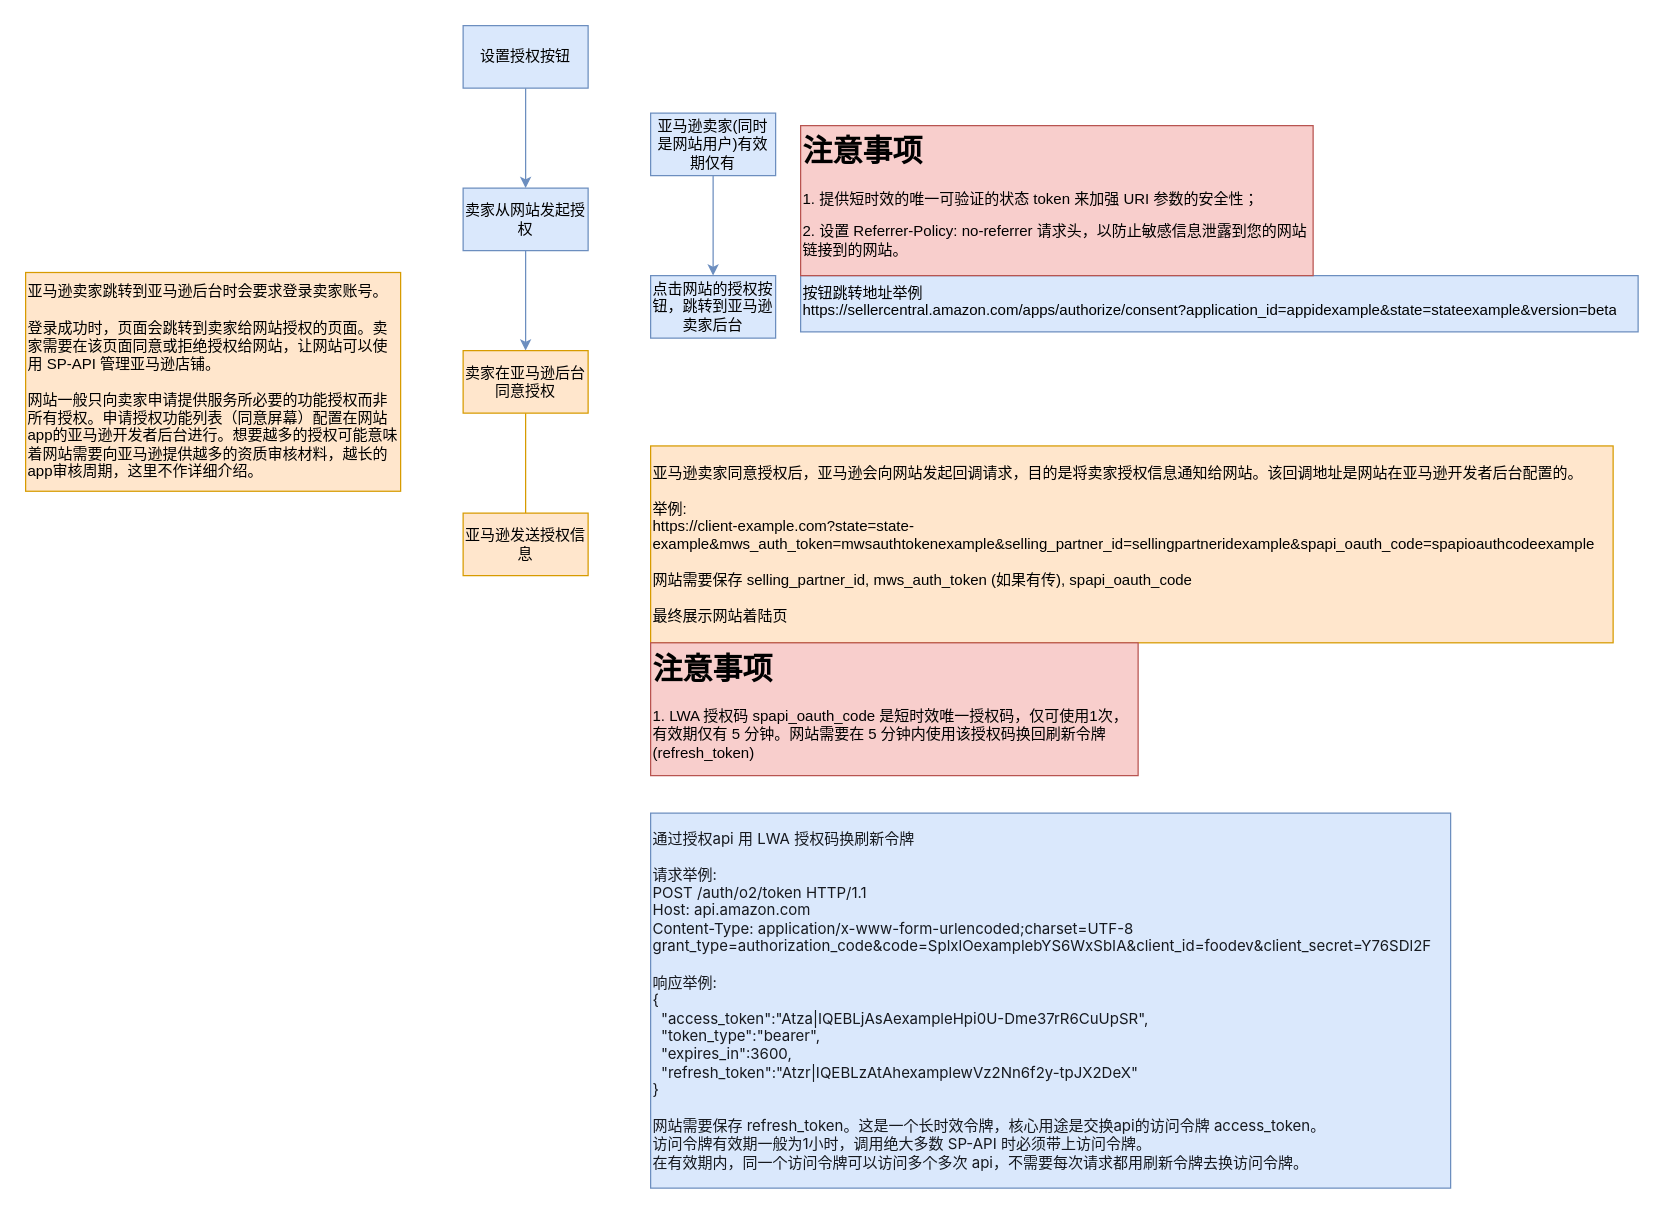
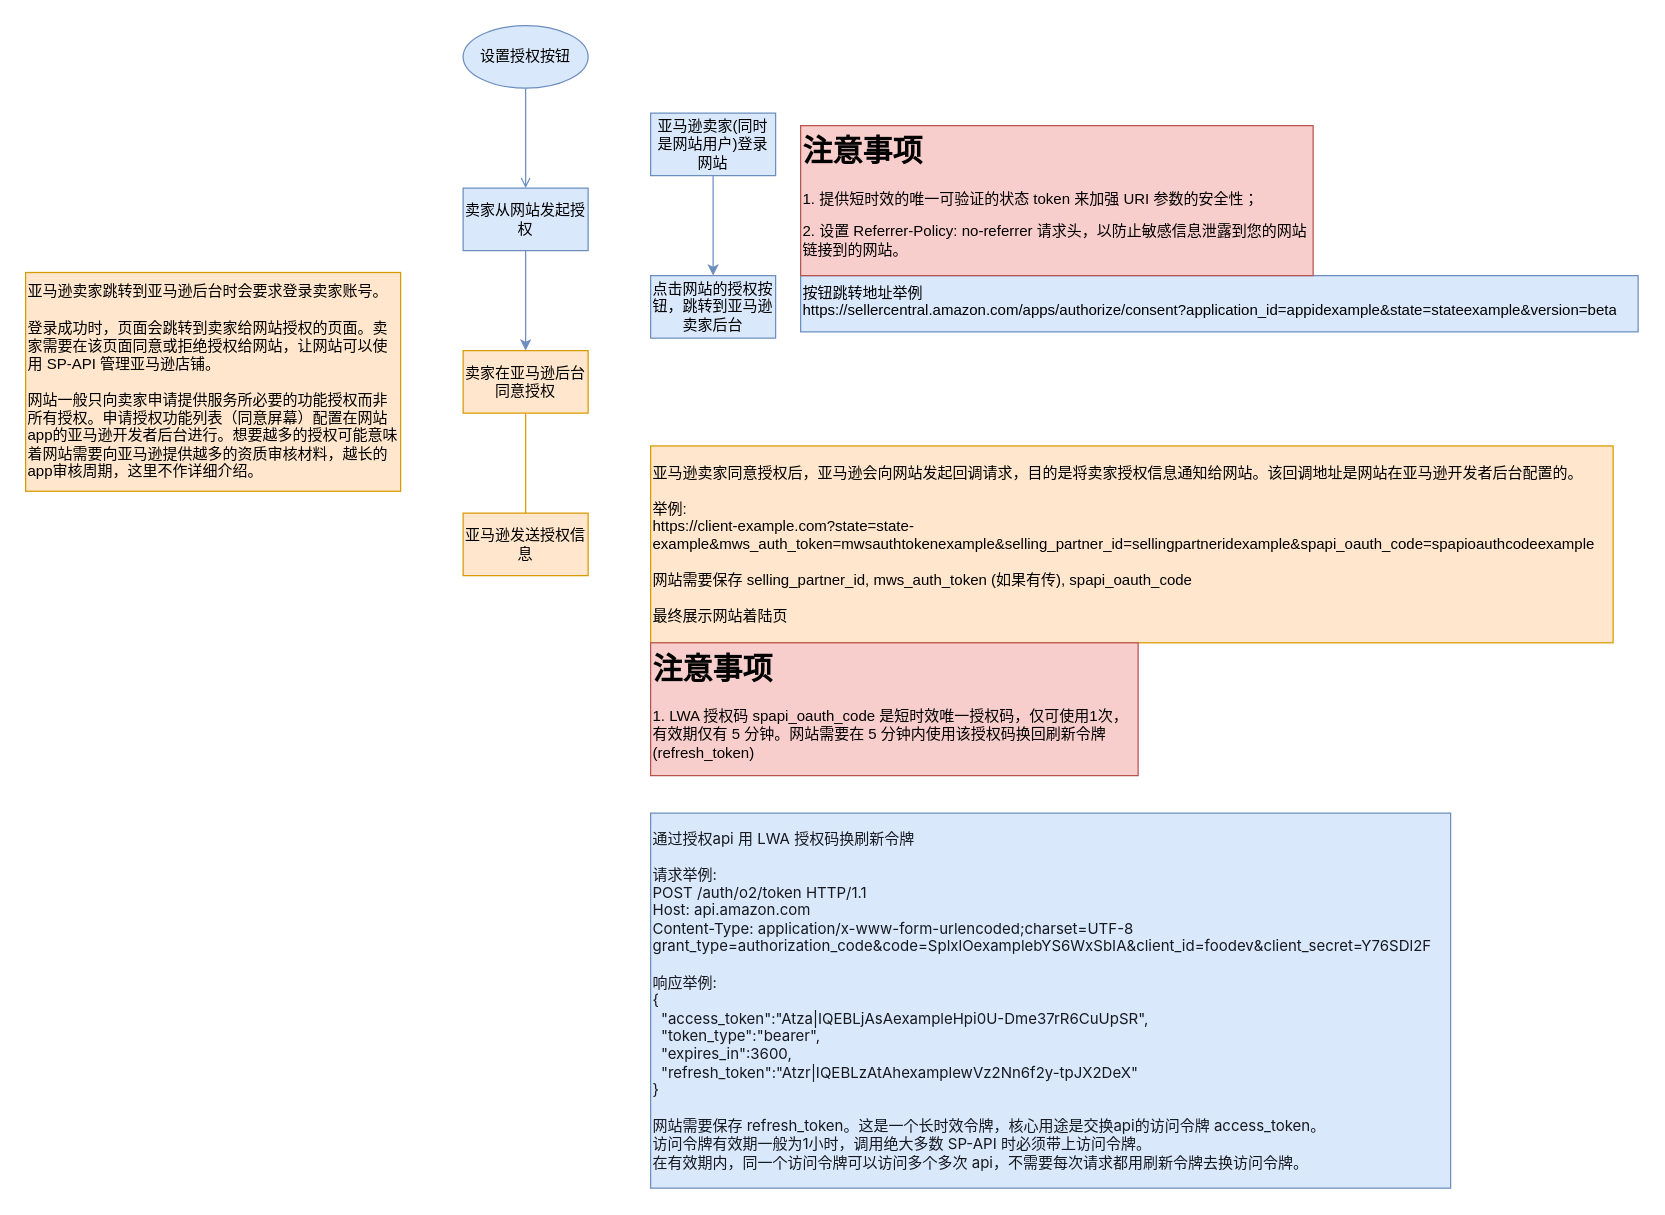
(526, 57) -> (526, 57)
(713, 144) -> (713, 144)
(526, 178) -> (526, 180)
